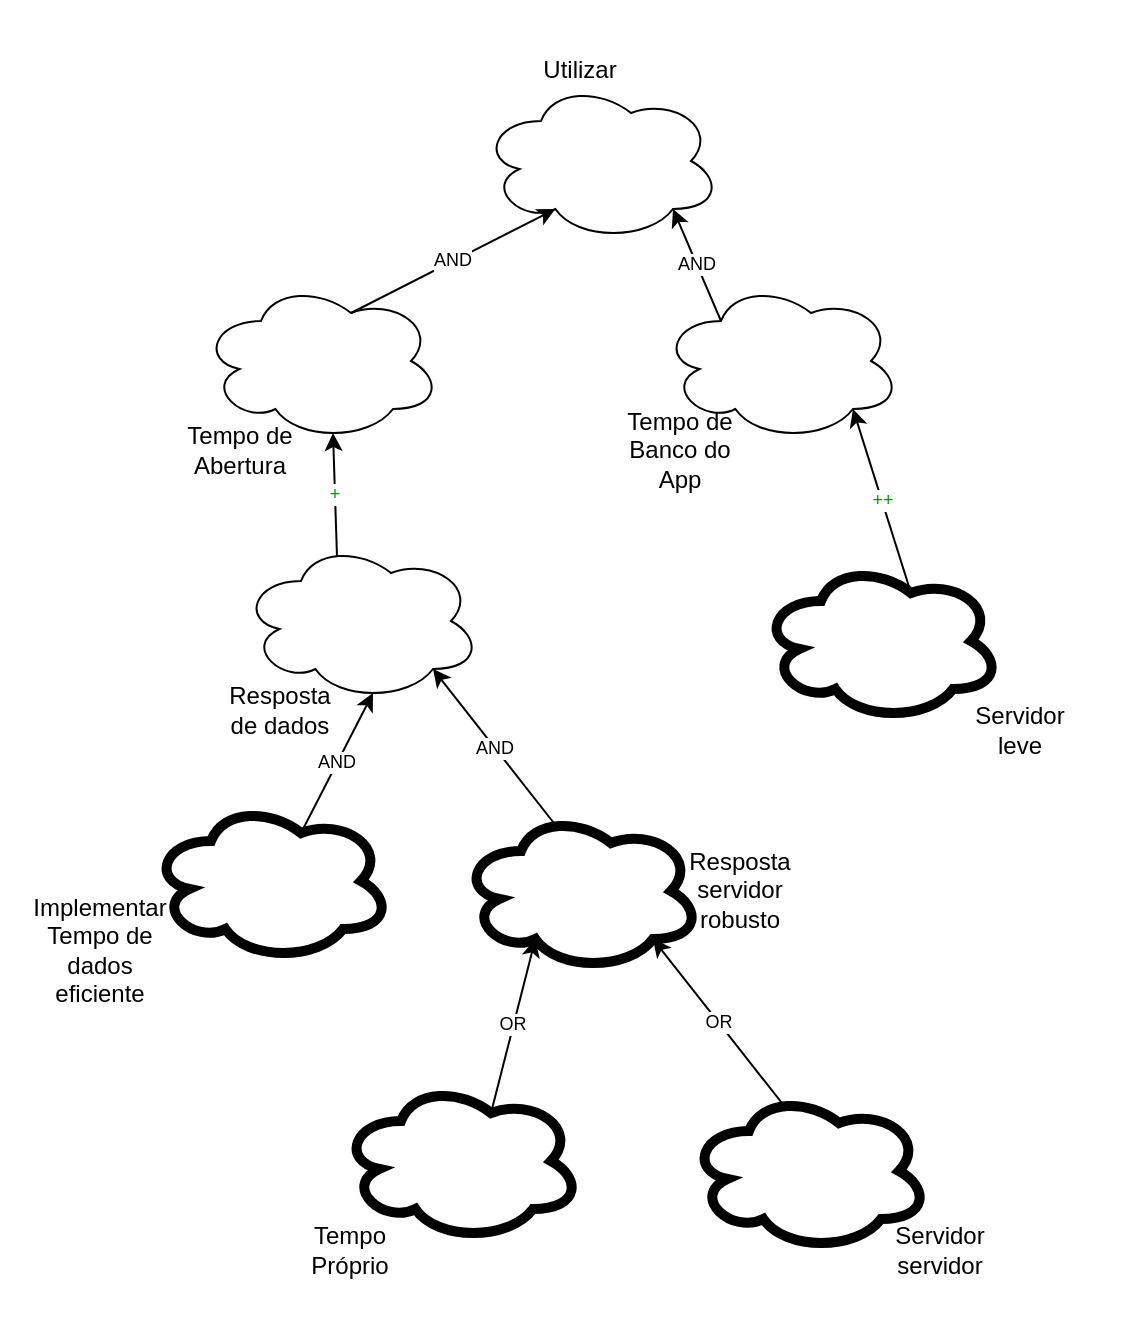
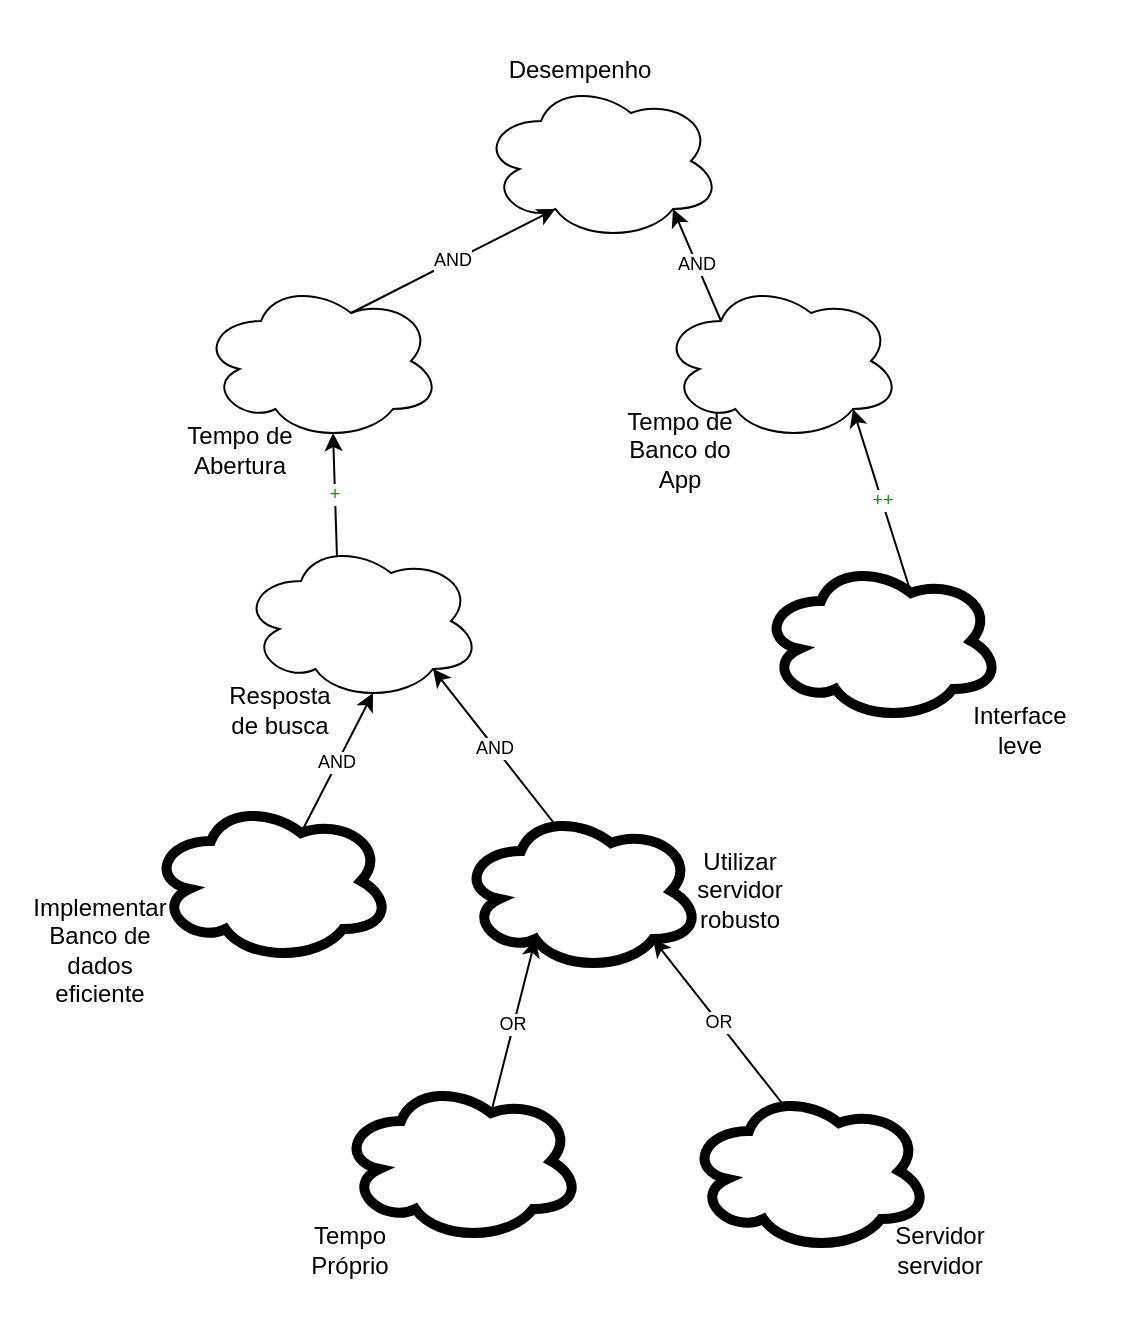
(581, 71) -> (581, 71)
(281, 711) -> (281, 711)
(1021, 731) -> (1021, 731)
(741, 891) -> (741, 891)
(101, 951) -> (101, 951)
